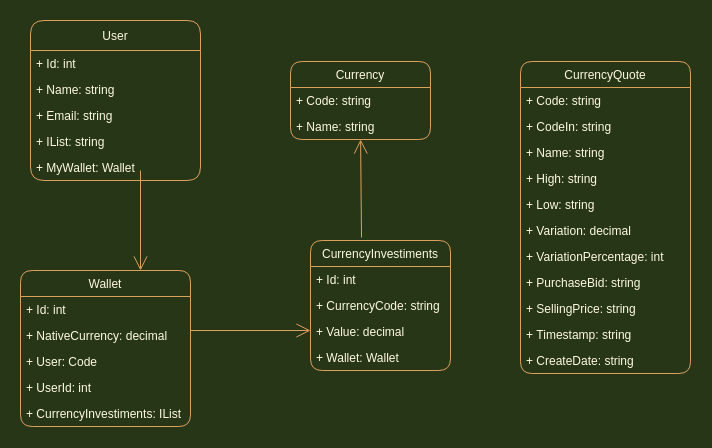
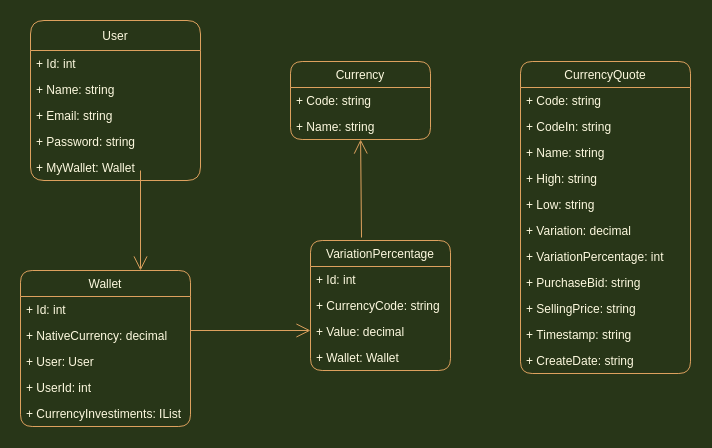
(79, 142) -> (90, 142)
(380, 254) -> (380, 254)
(62, 362) -> (62, 362)
